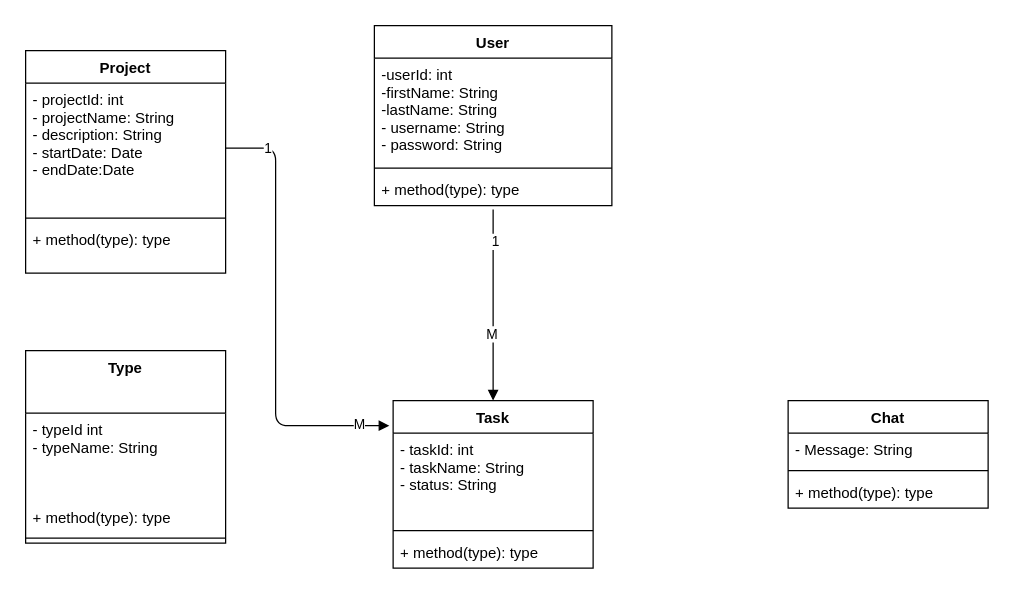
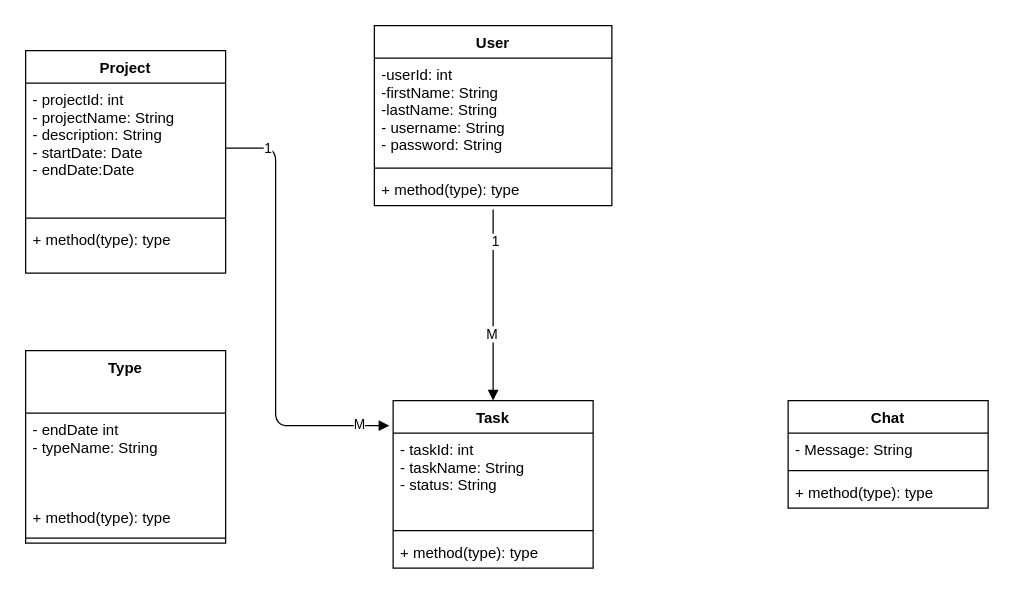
(77, 430) -> (81, 430)
